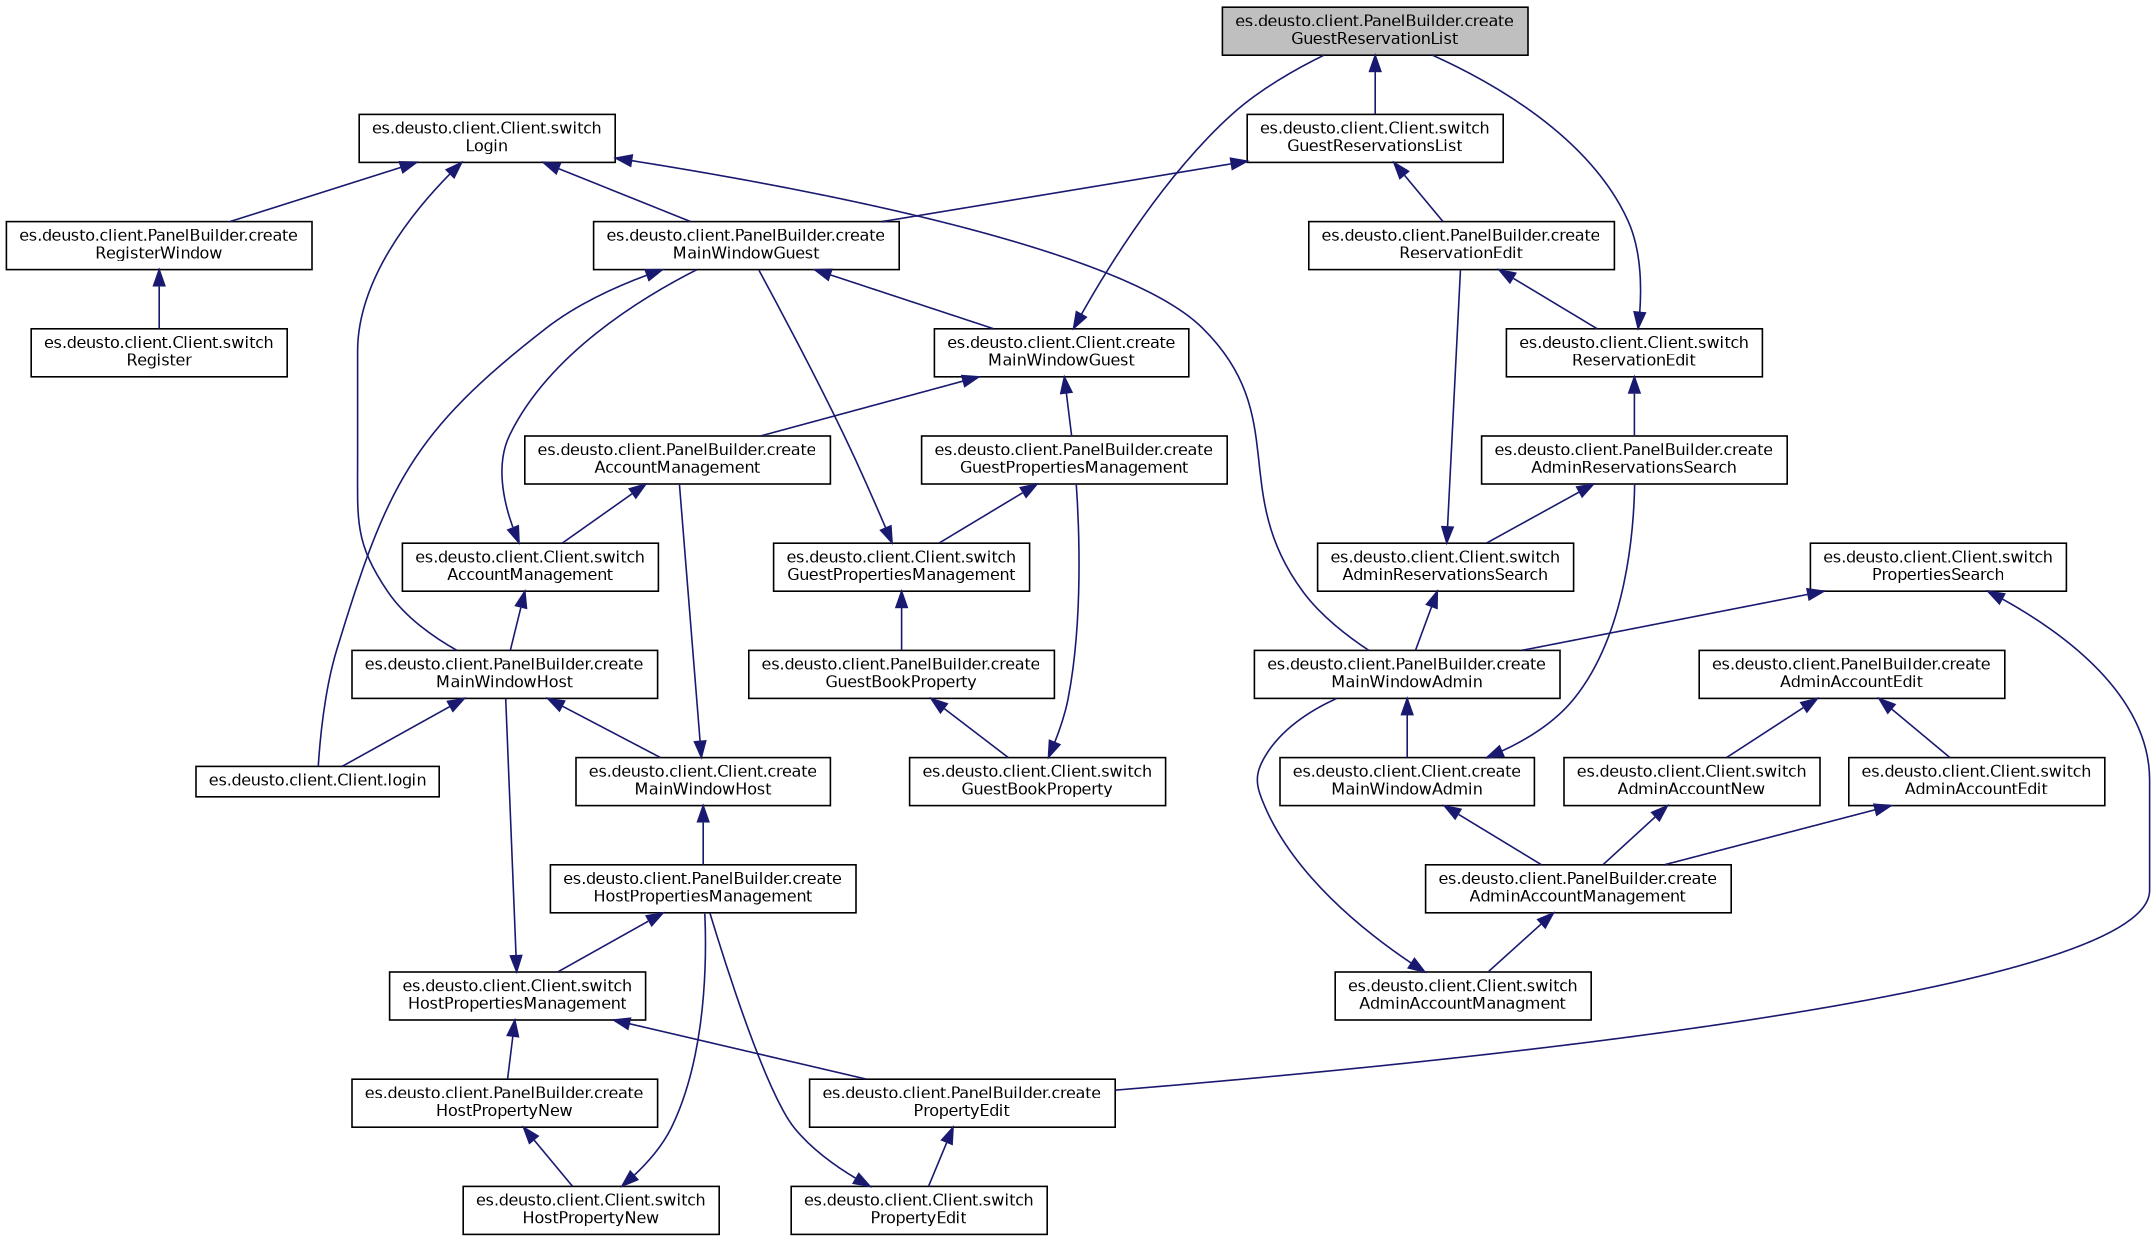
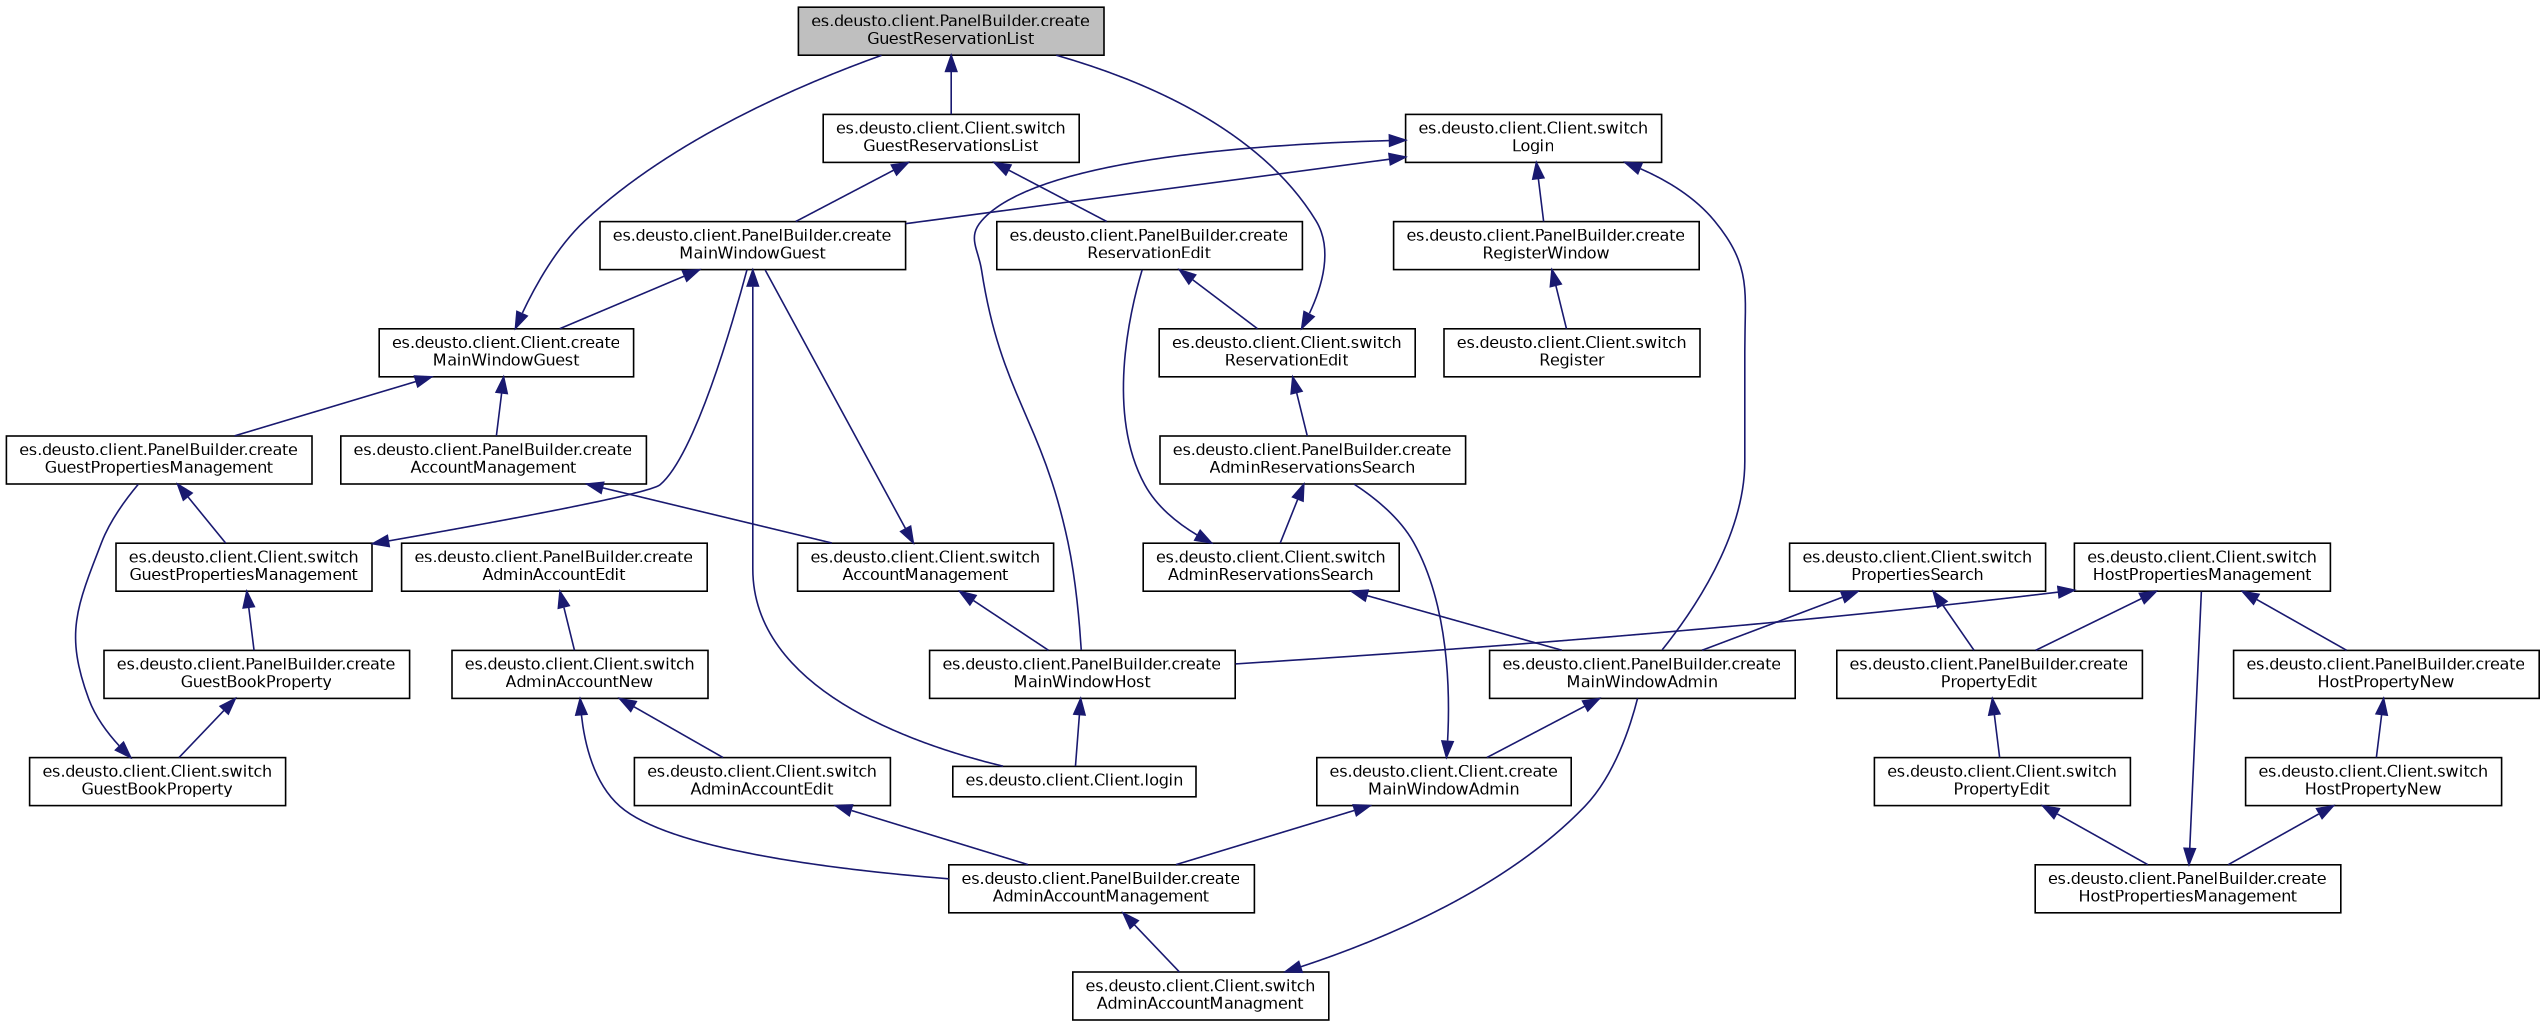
(1921, 733) -> (678, 732)
(703, 782) -> none
